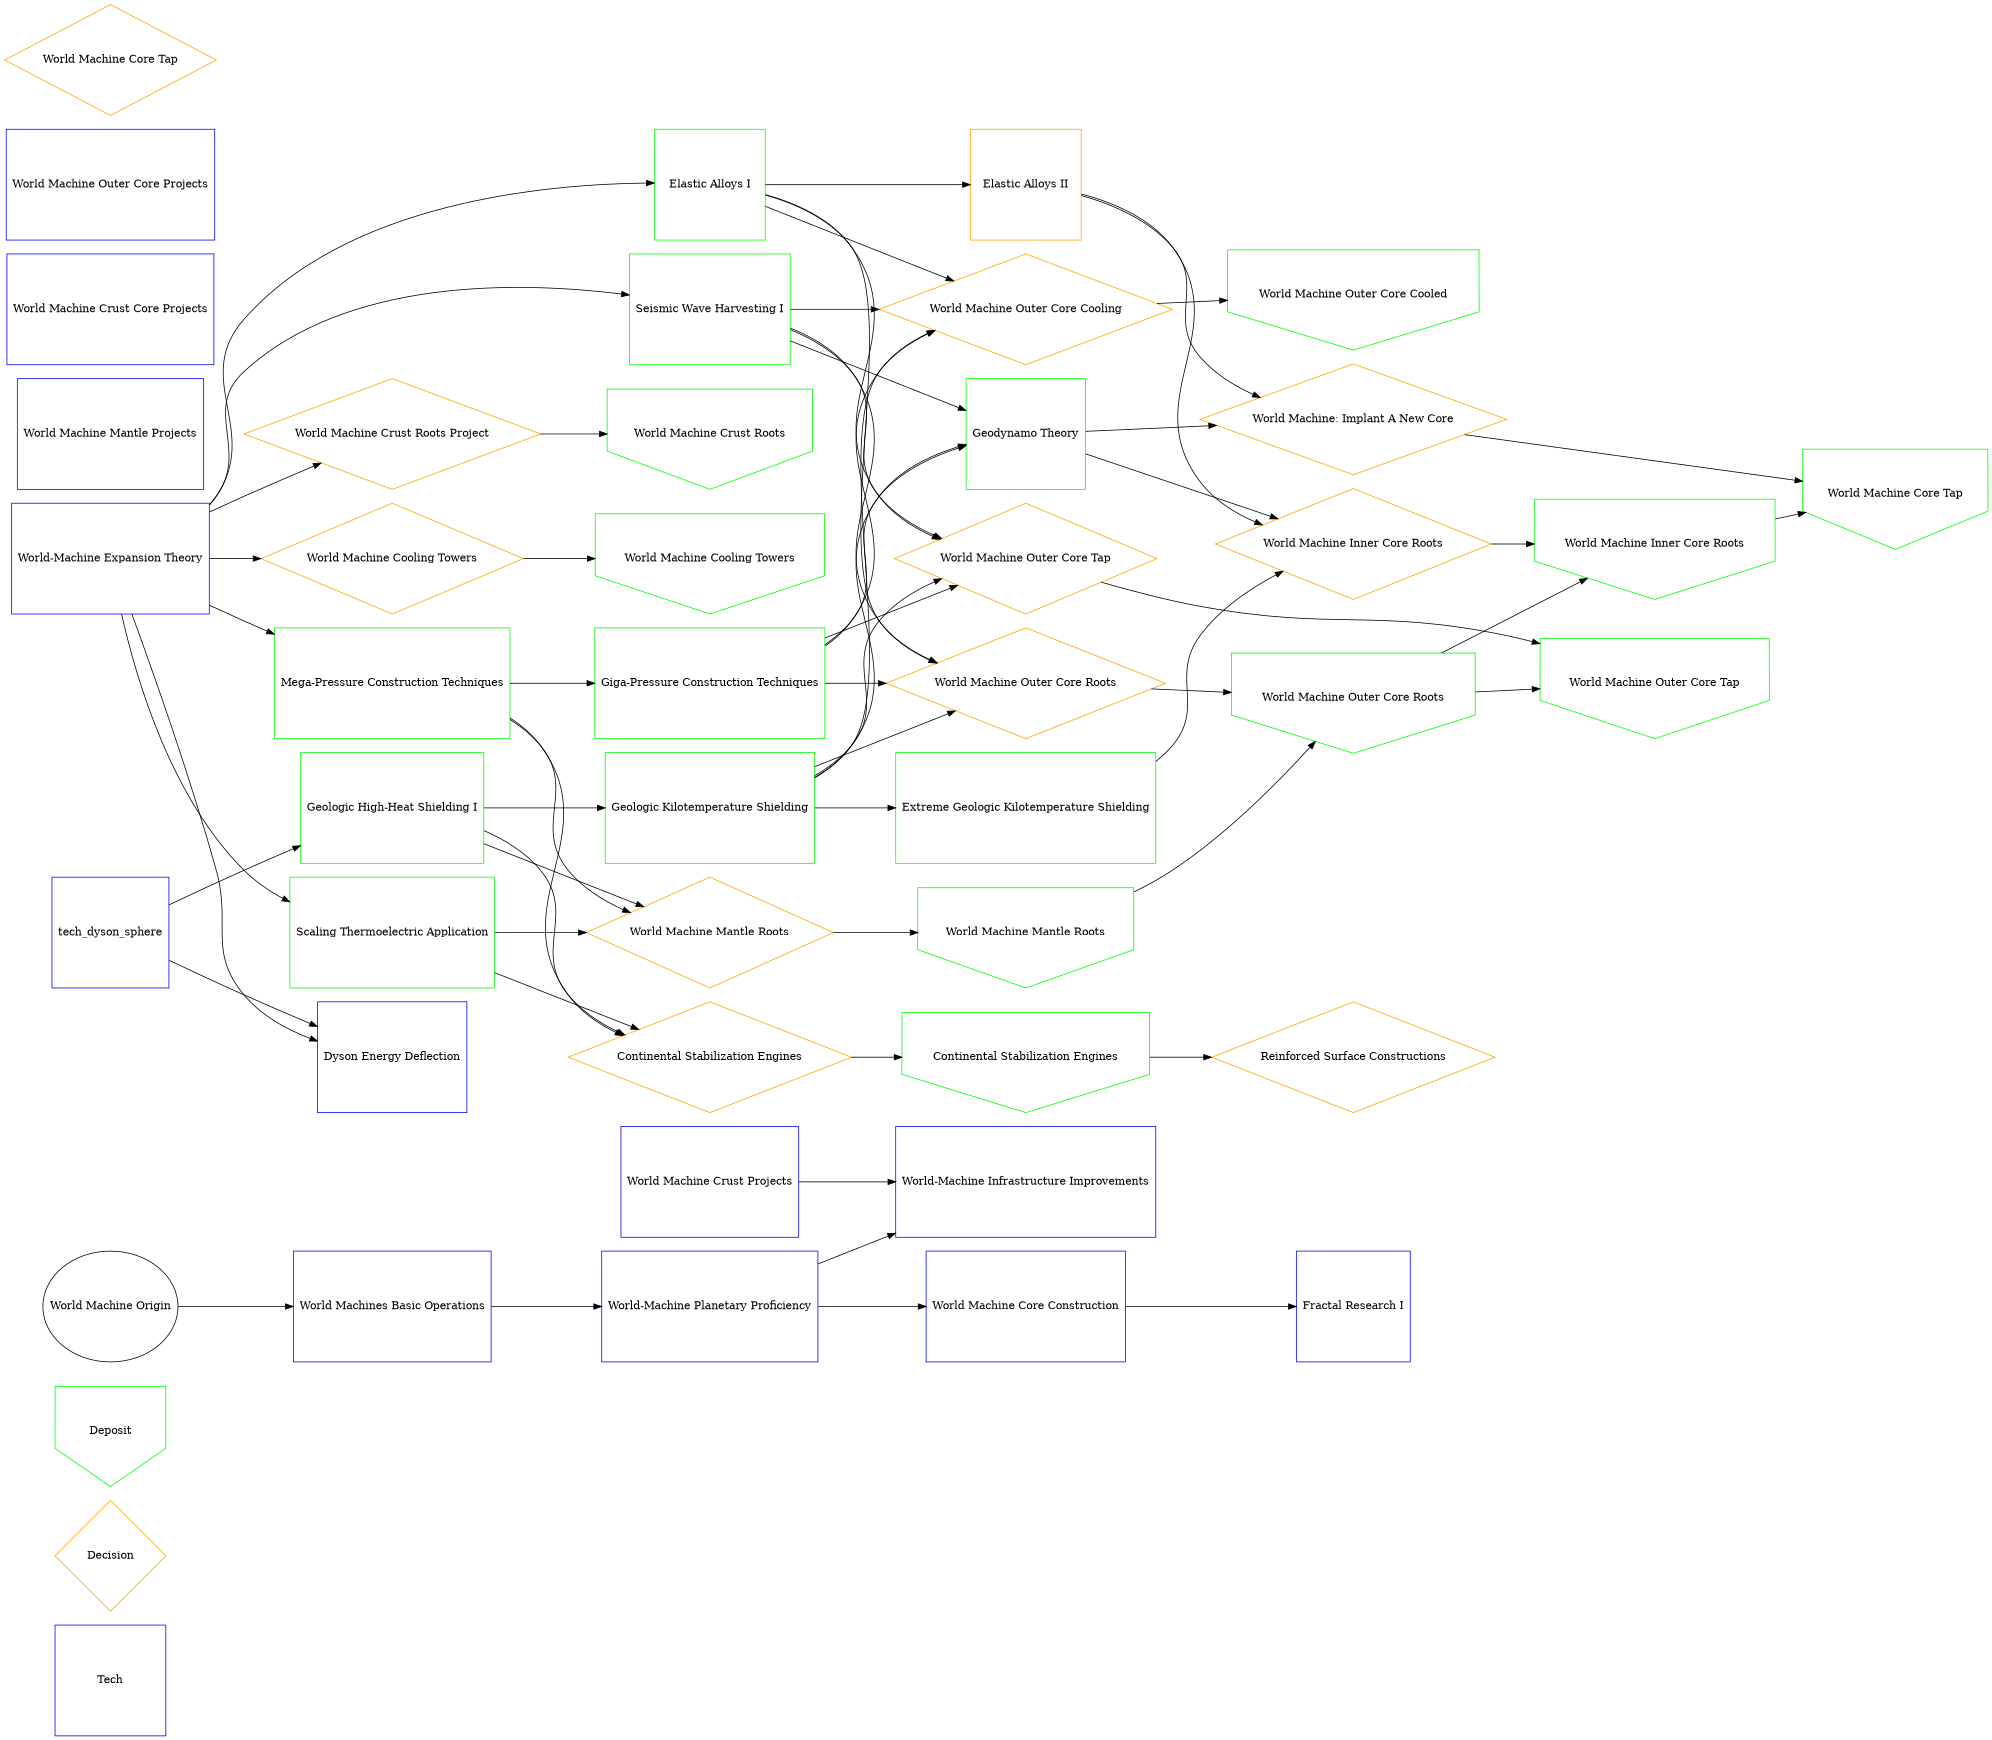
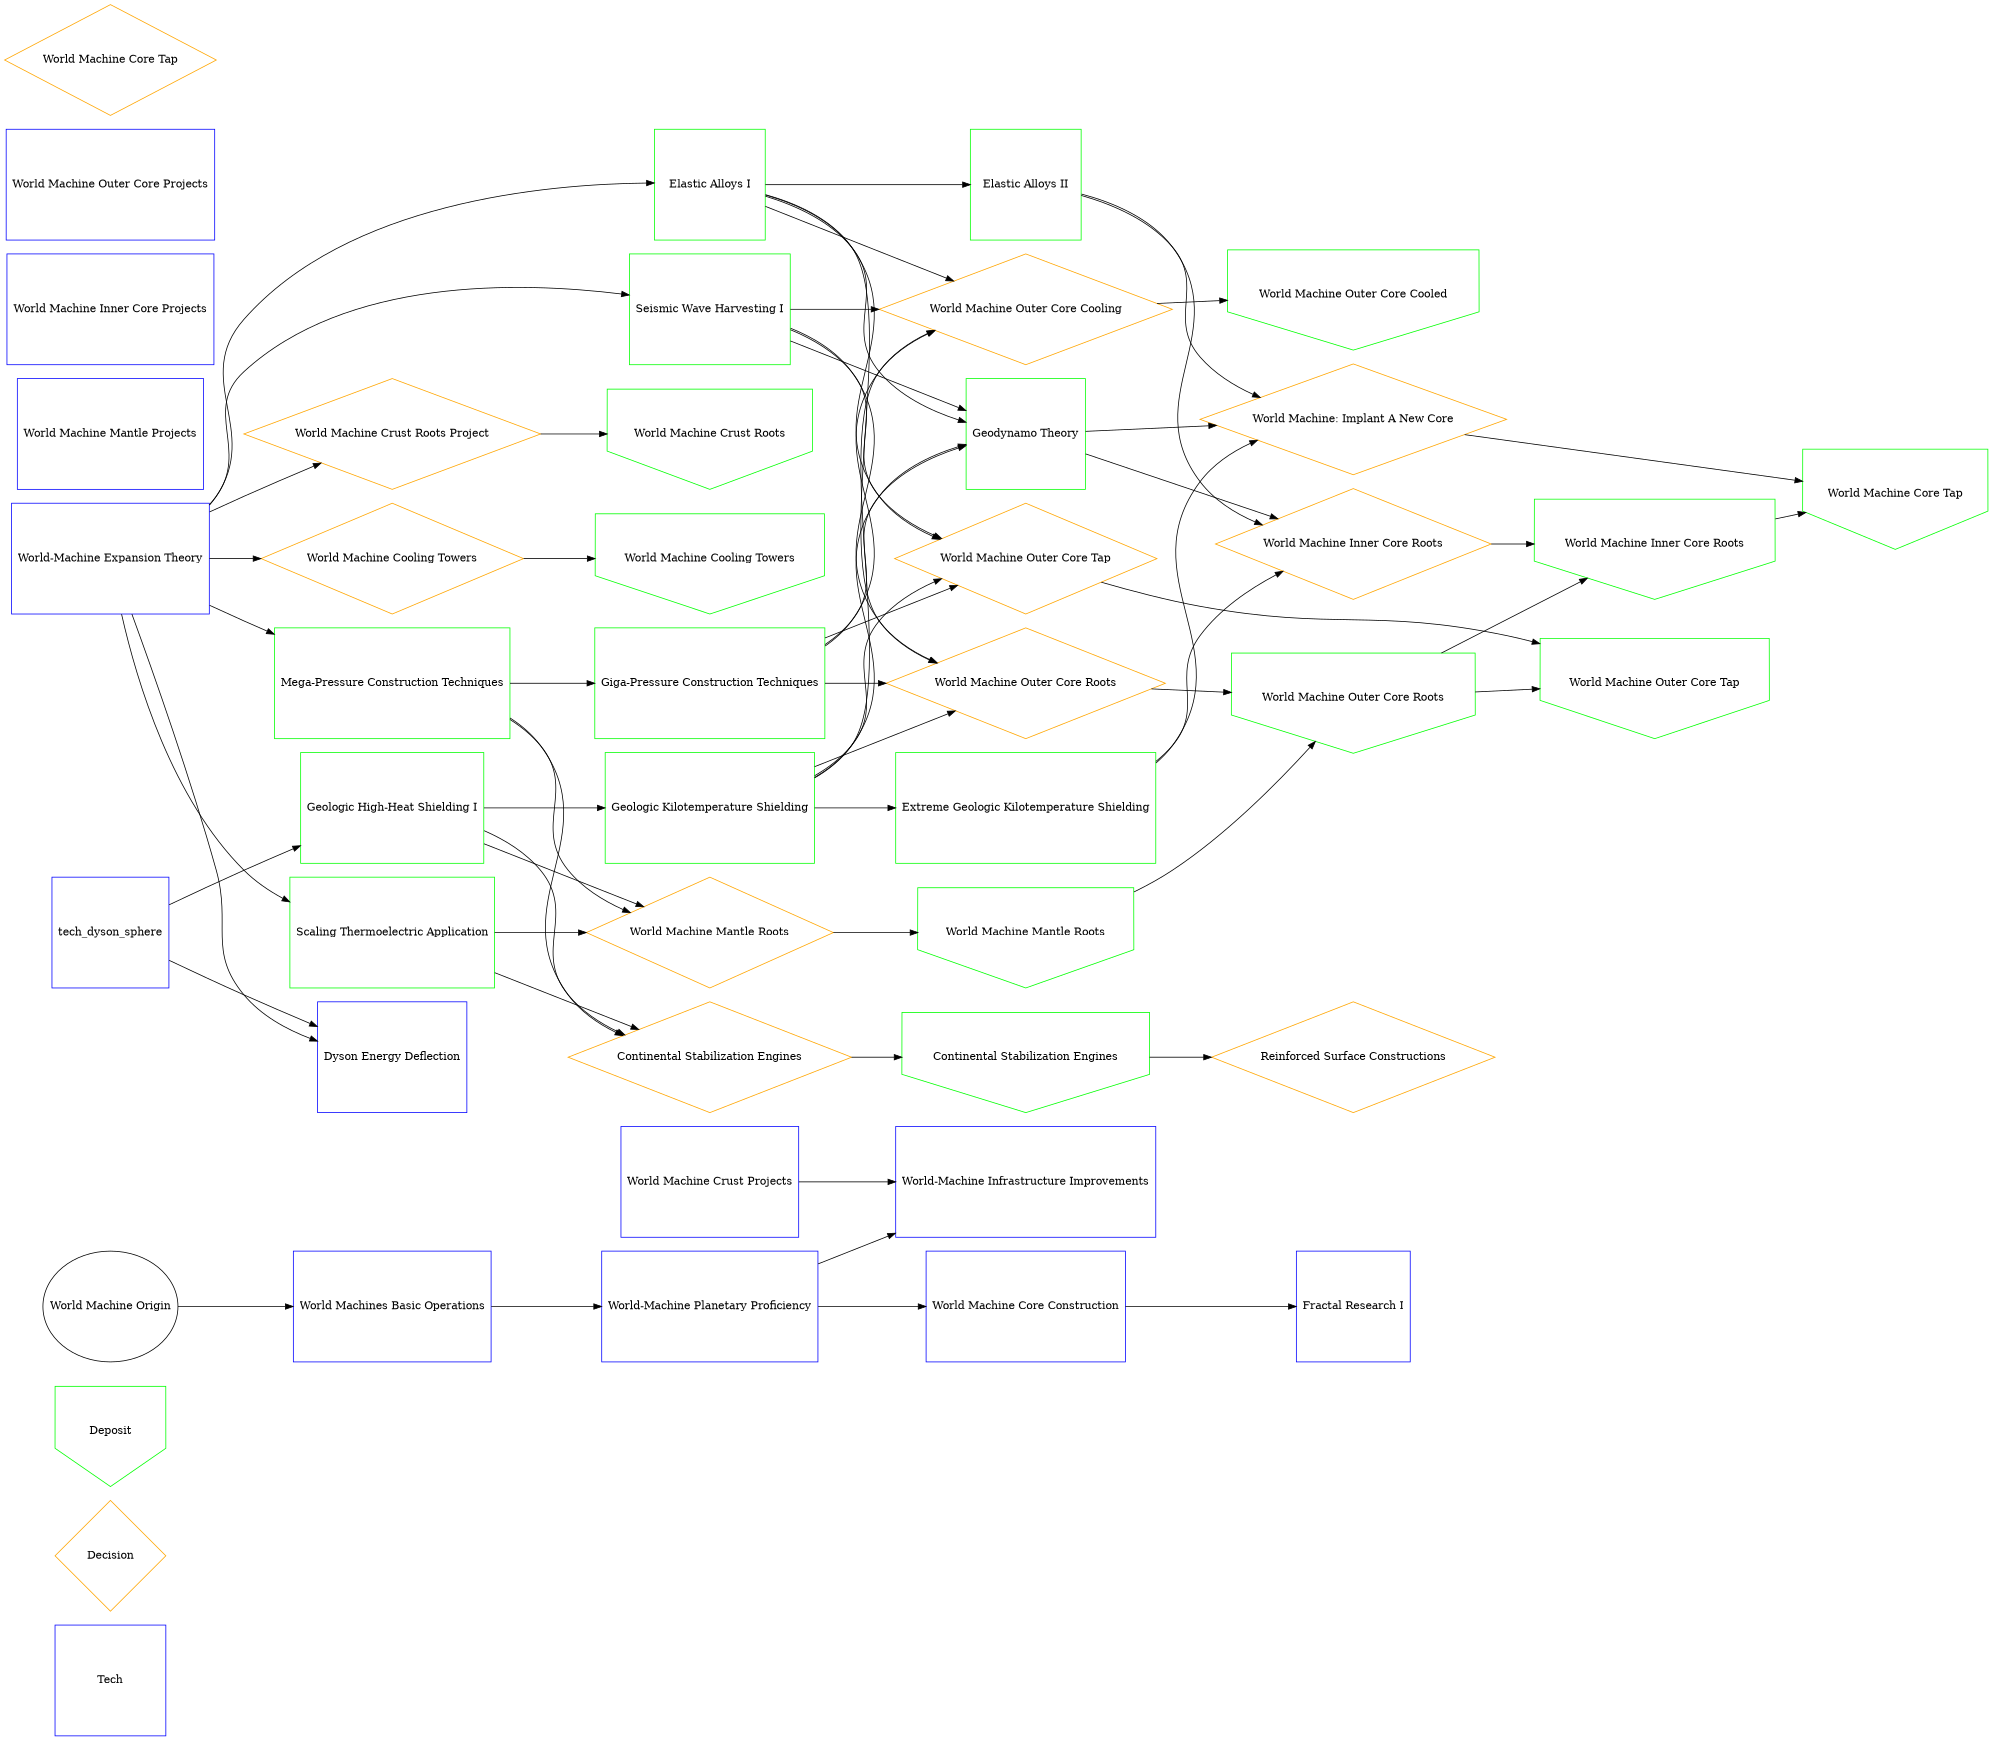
(1026, 185) -> (1026, 185)
(110, 309) -> (110, 309)
none -> (864, 322)
none -> (1182, 594)
